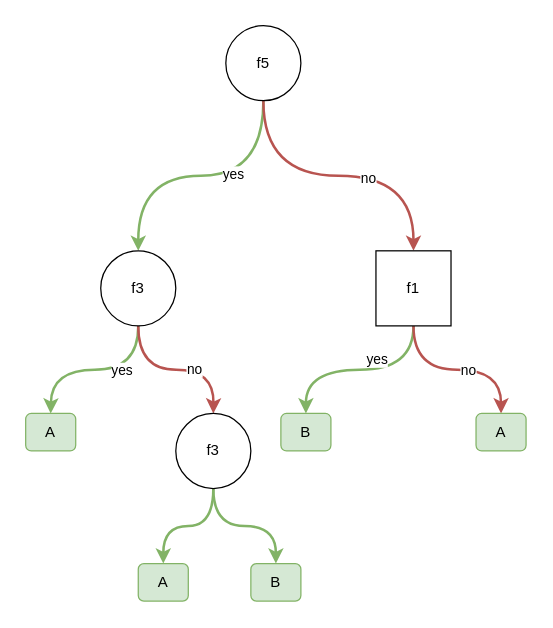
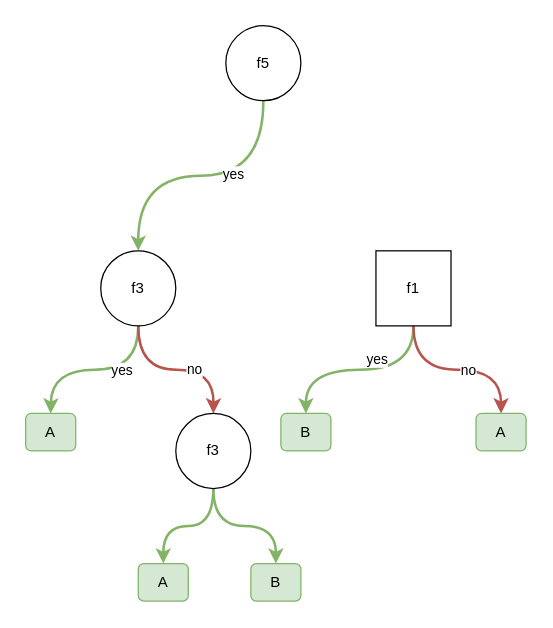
(342, 176) -> none
